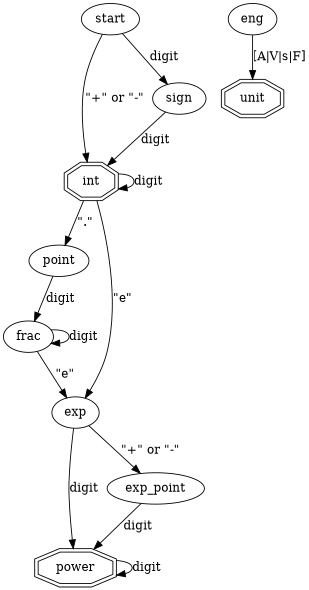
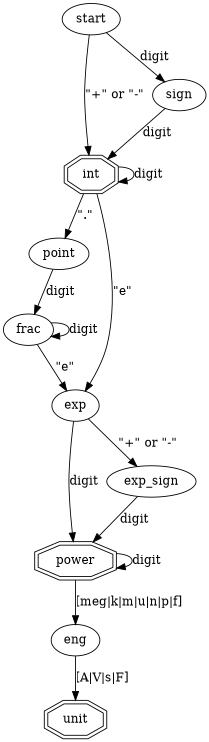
(156, 488) -> (151, 481)
none -> (76, 598)
